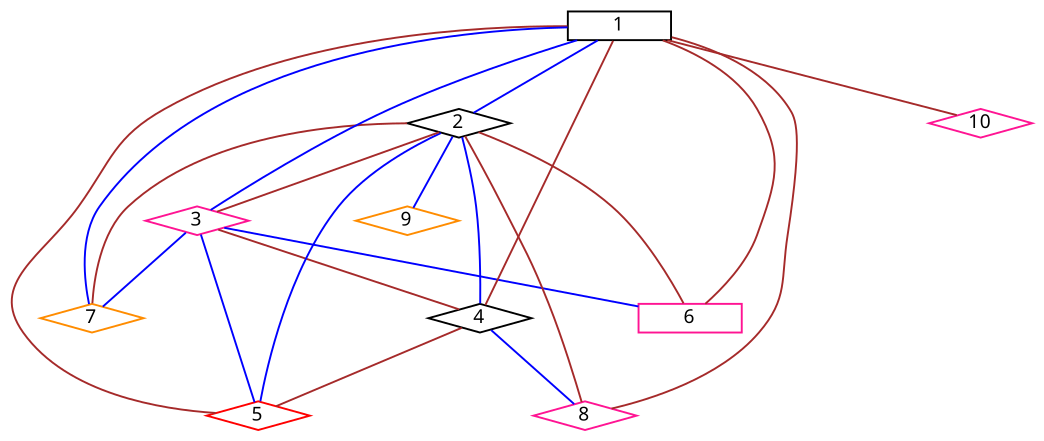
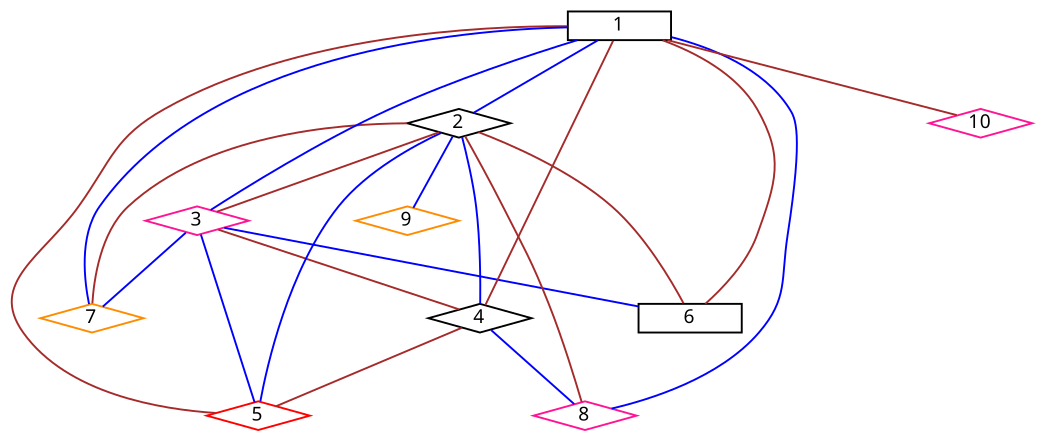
(787, 237) -> (787, 237)
(690, 318) -> (690, 318)
